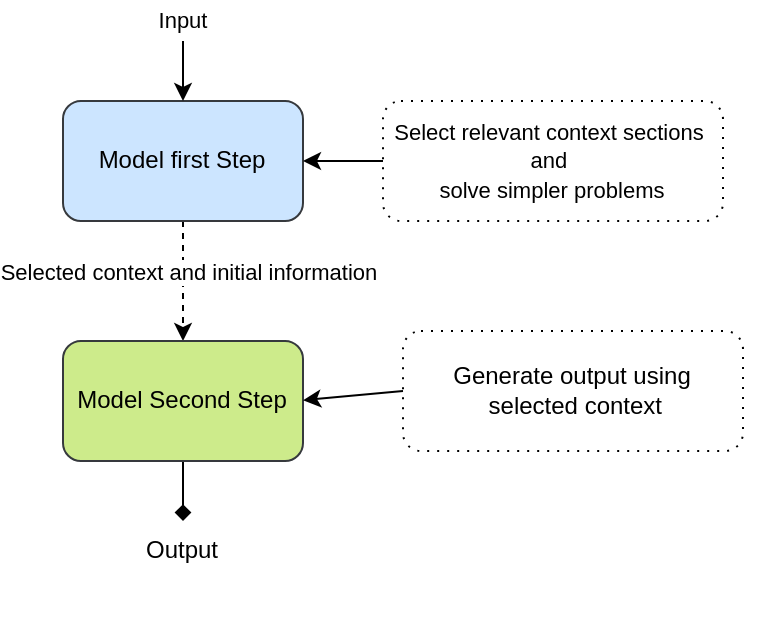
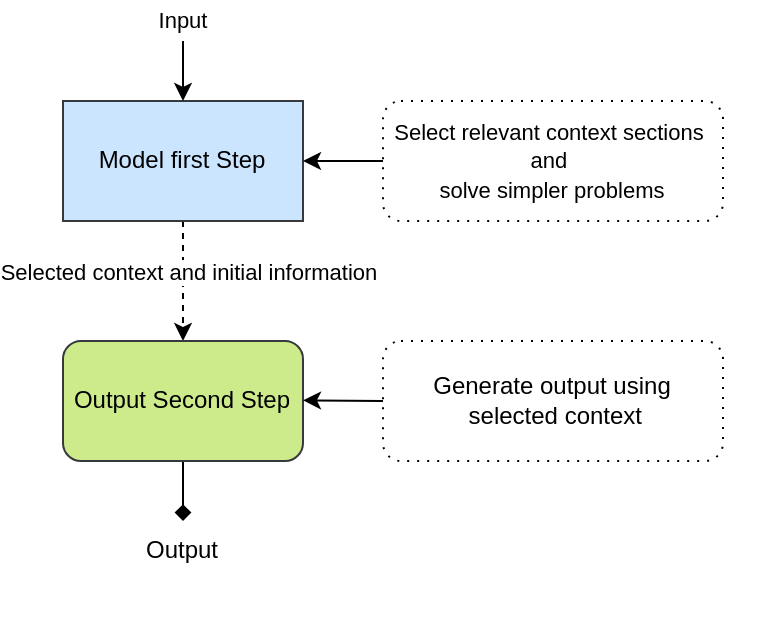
(183, 161) -> (183, 161)
(573, 391) -> (553, 401)
(183, 401) -> (183, 401)
